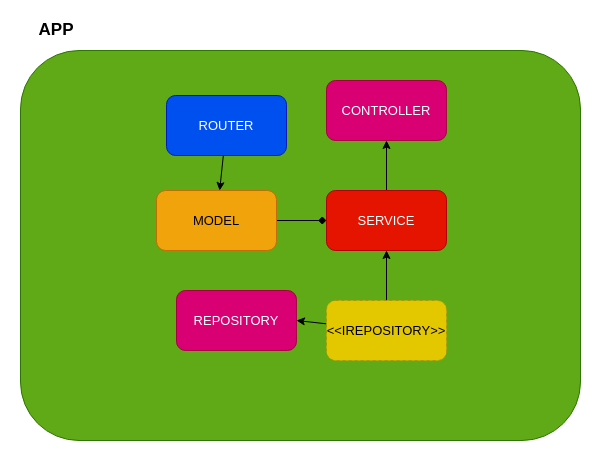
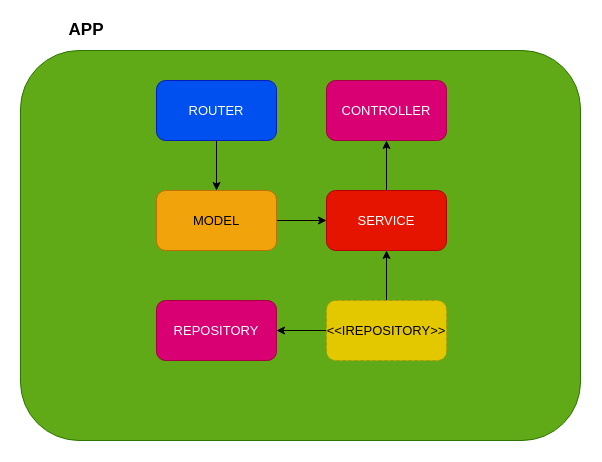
(57, 31) -> (87, 31)
(227, 126) -> (217, 111)
(318, 221) -> (318, 221)
(237, 321) -> (217, 331)
